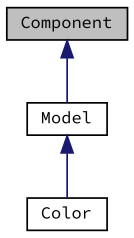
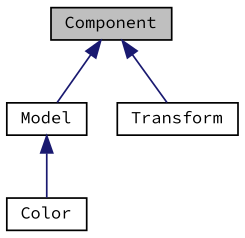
none -> (178, 119)
